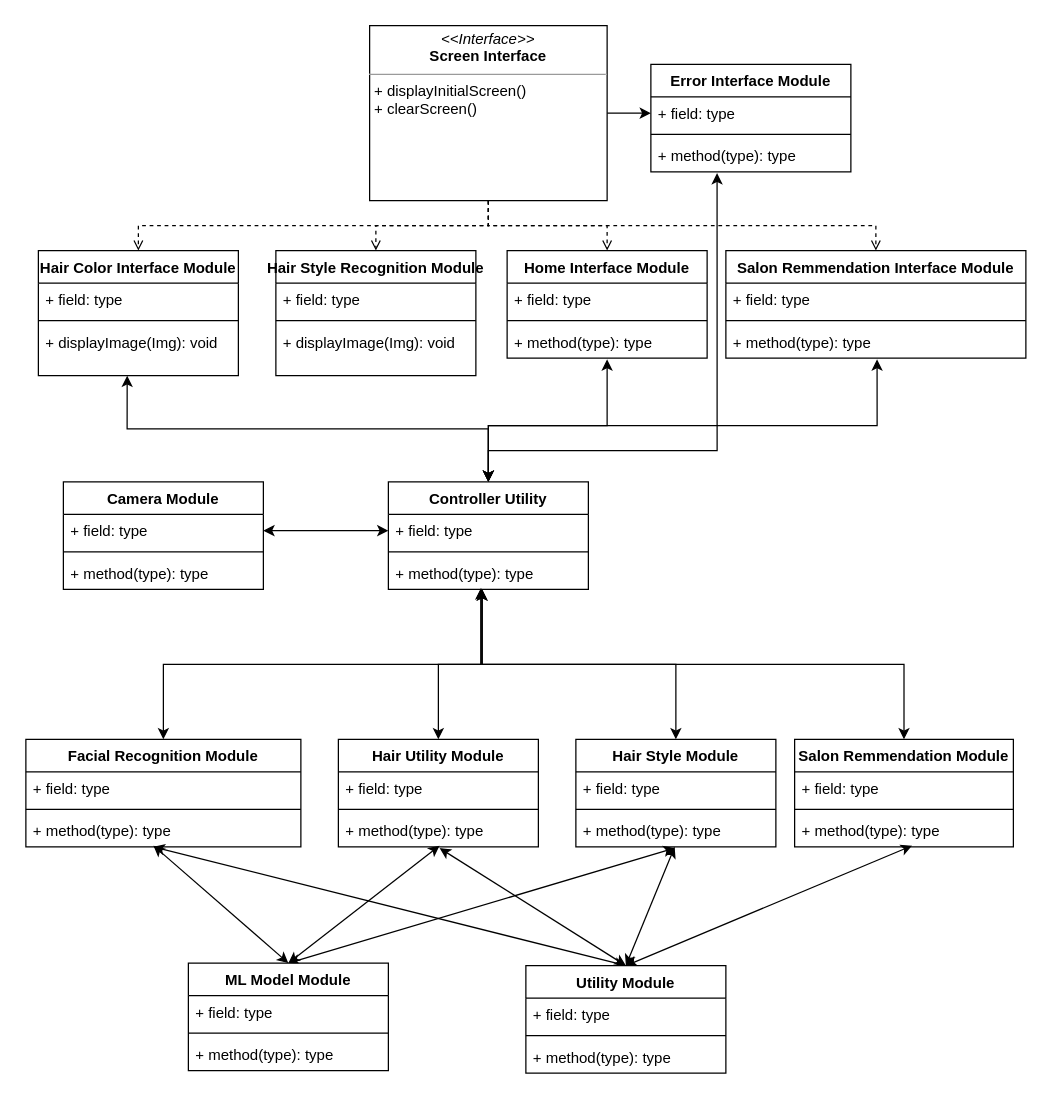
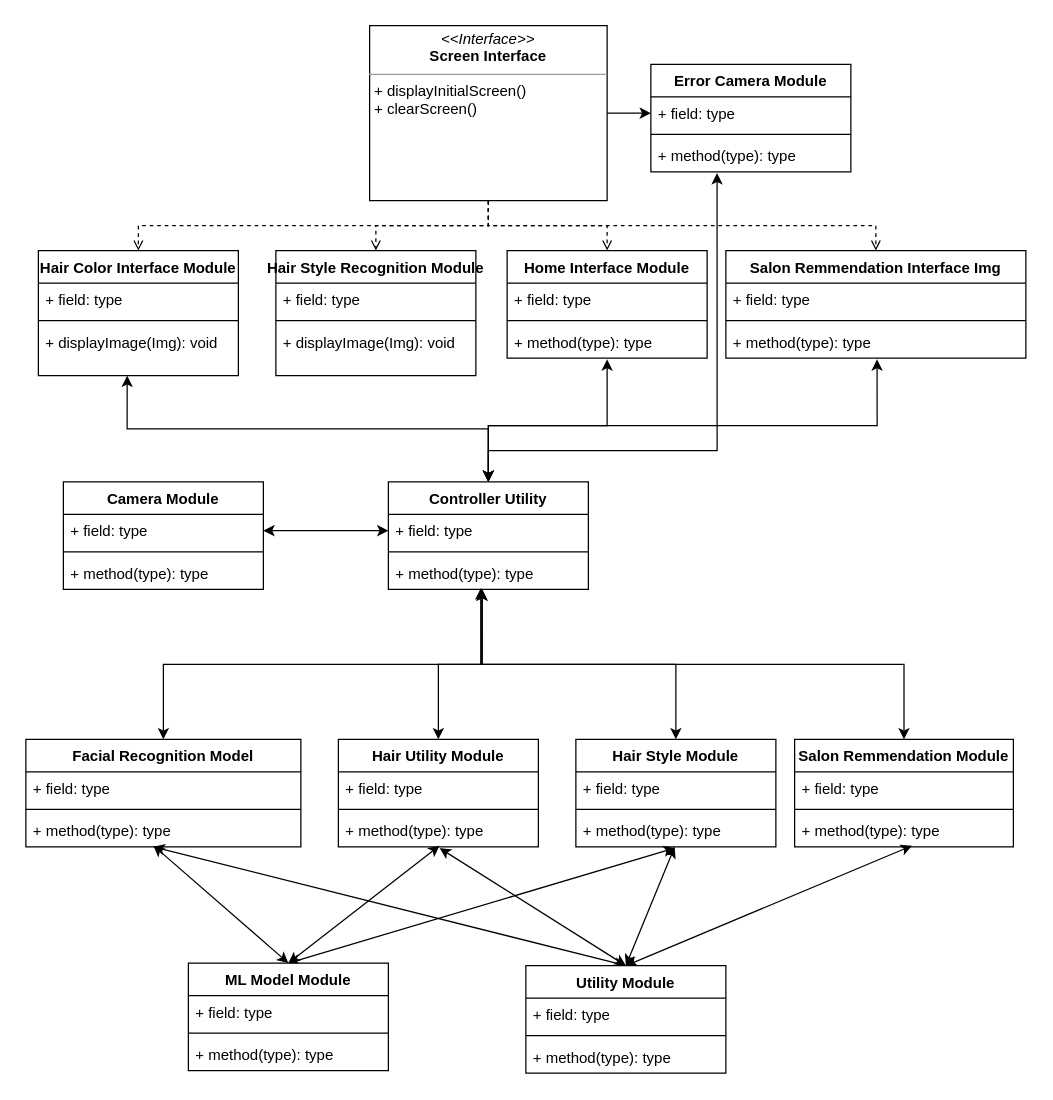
(750, 81) -> (750, 81)
(875, 268) -> (875, 268)
(163, 756) -> (163, 756)
